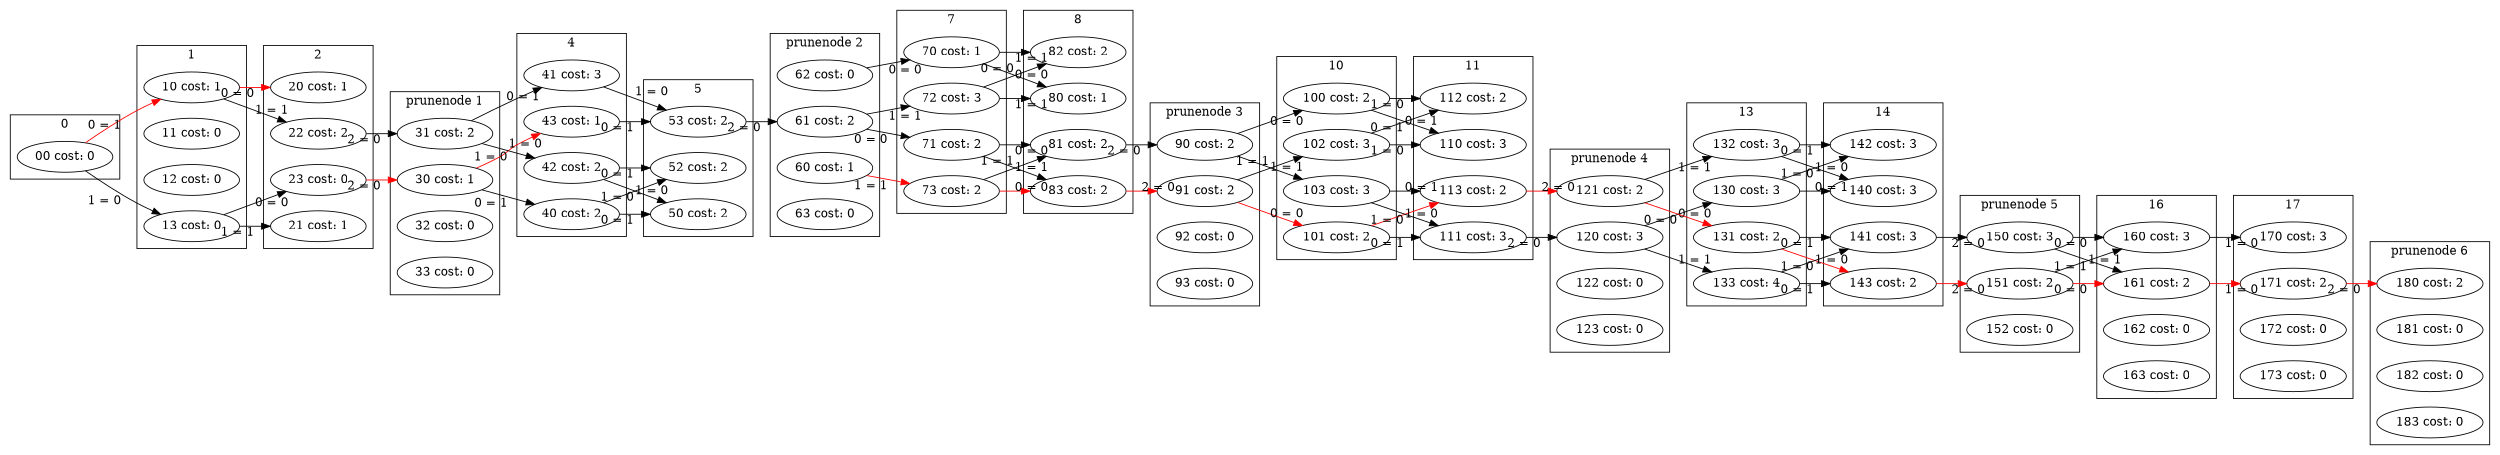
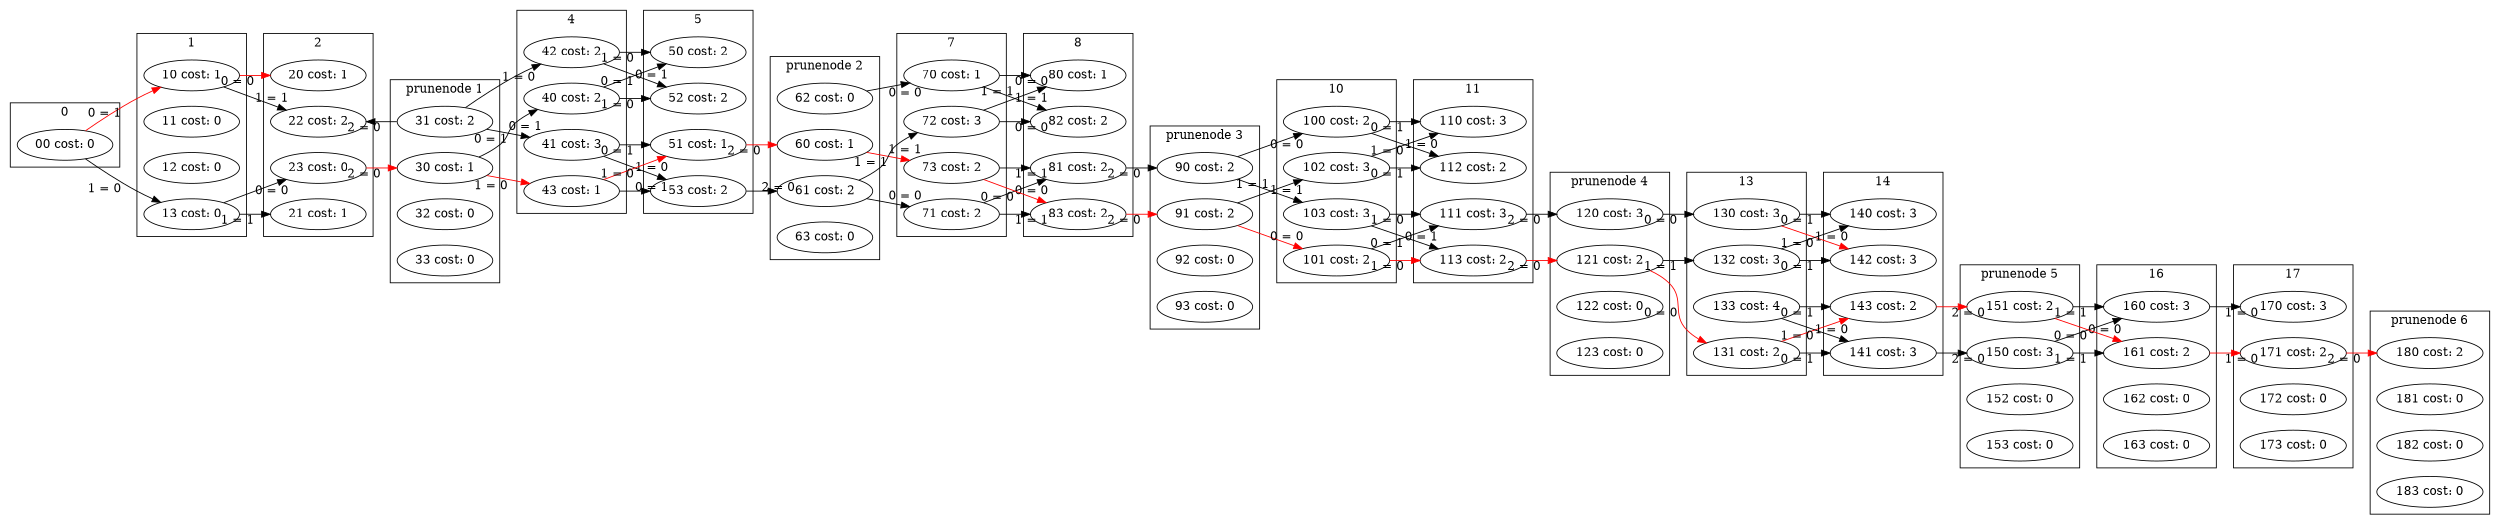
(378, 134) -> (385, 122)
none -> (698, 145)
(1801, 173) -> (1801, 232)
(1676, 260) -> none
none -> (2020, 446)
